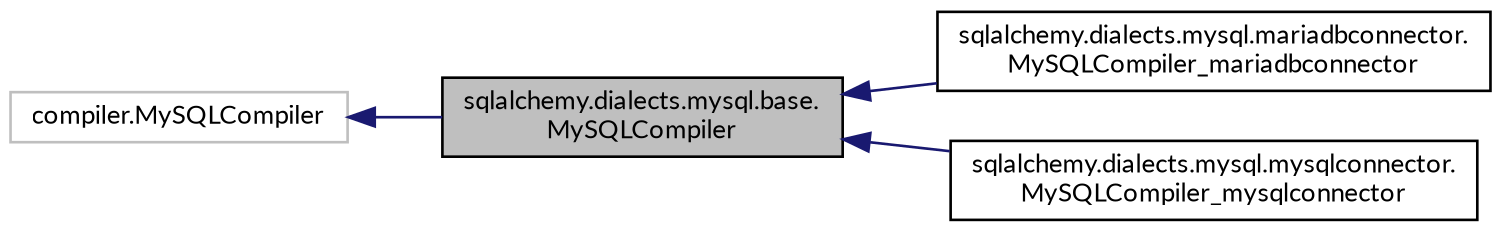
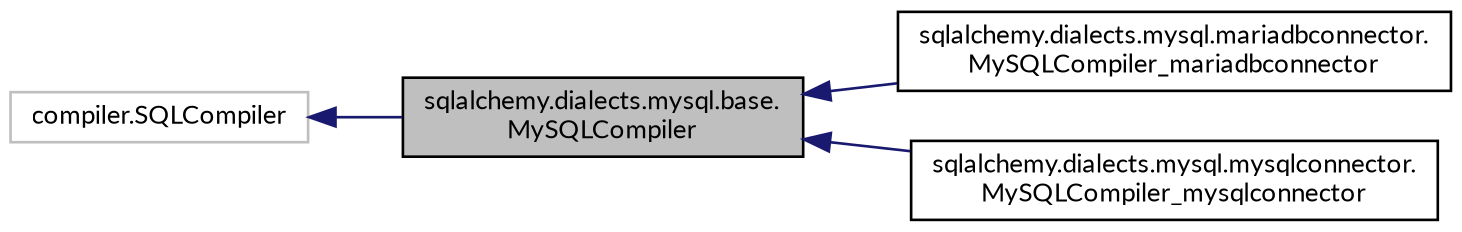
(179, 117) -> (159, 117)
